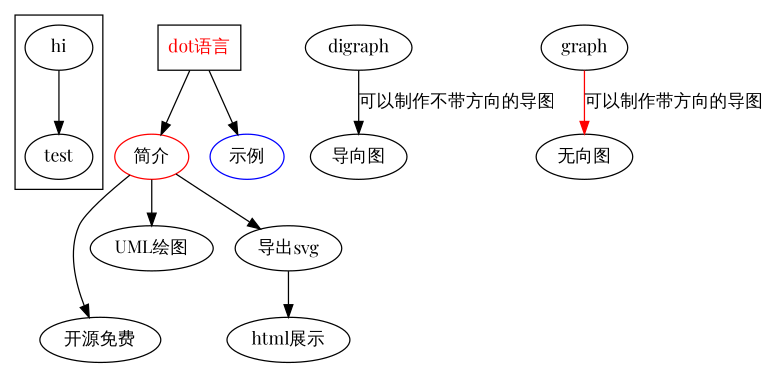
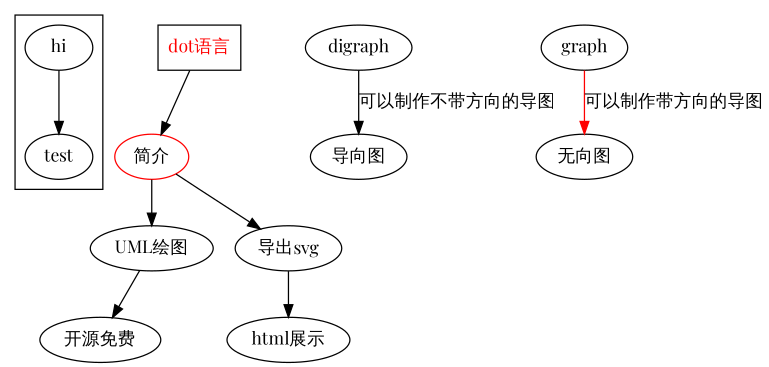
(247, 157) -> none
(77, 230) -> (129, 289)
